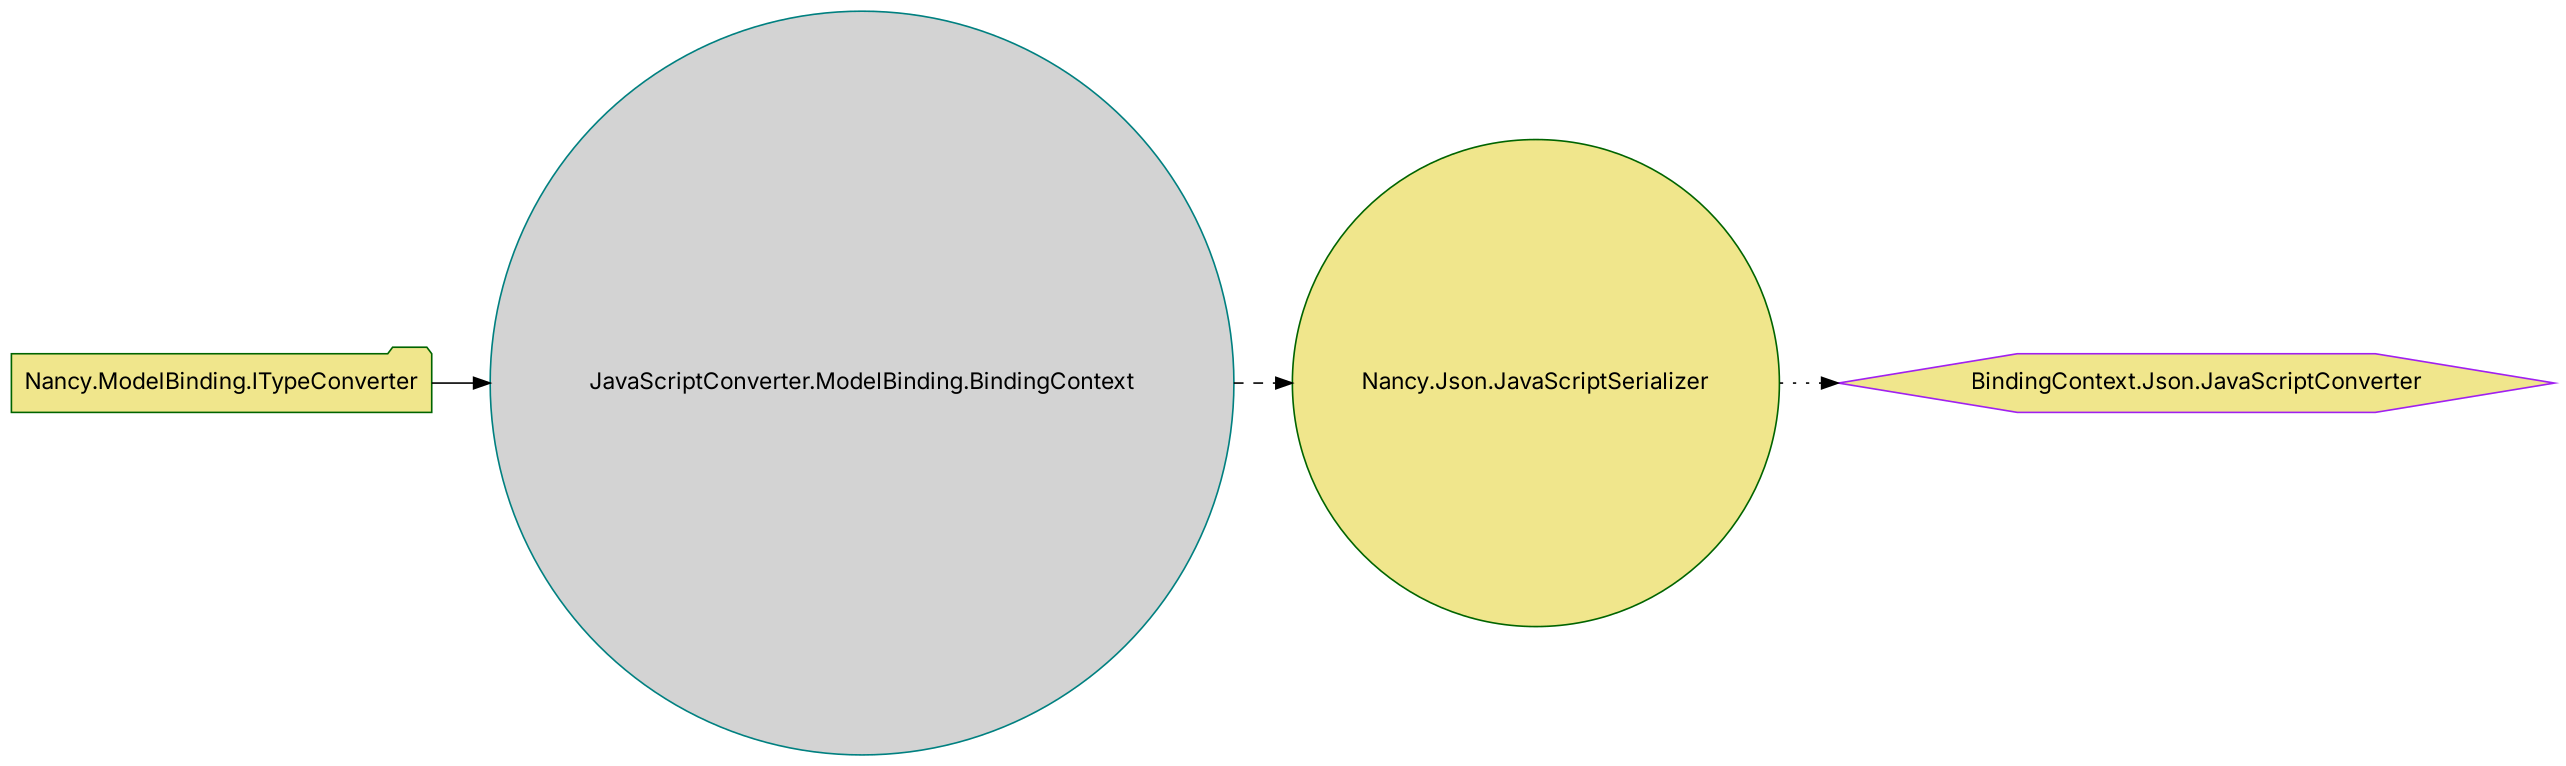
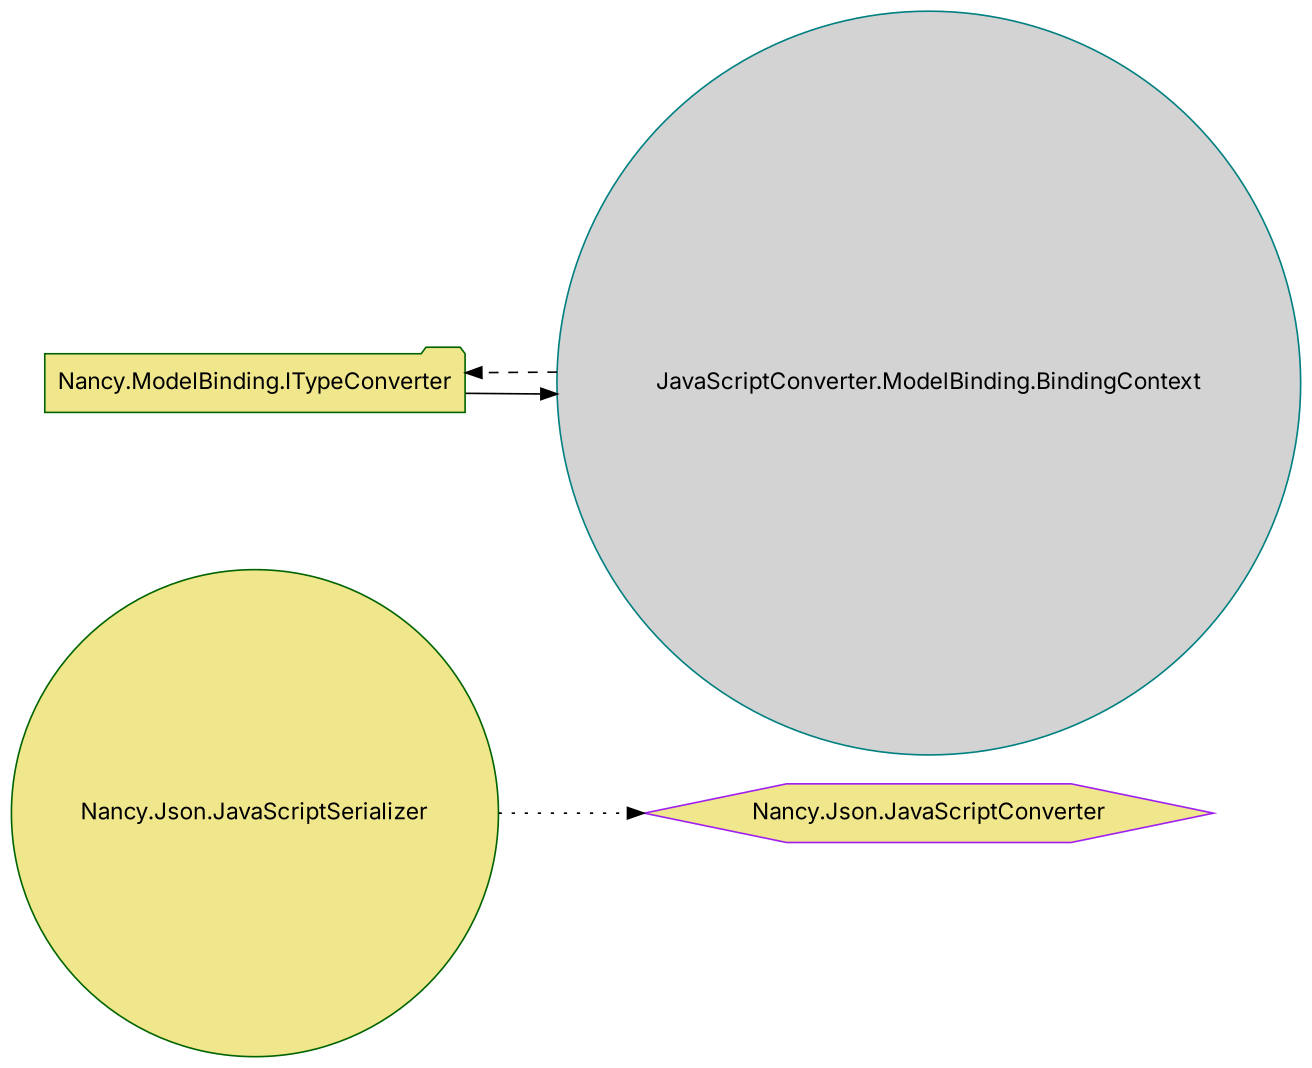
(1255, 383) -> (520, 372)
(2196, 383) -> (929, 813)
